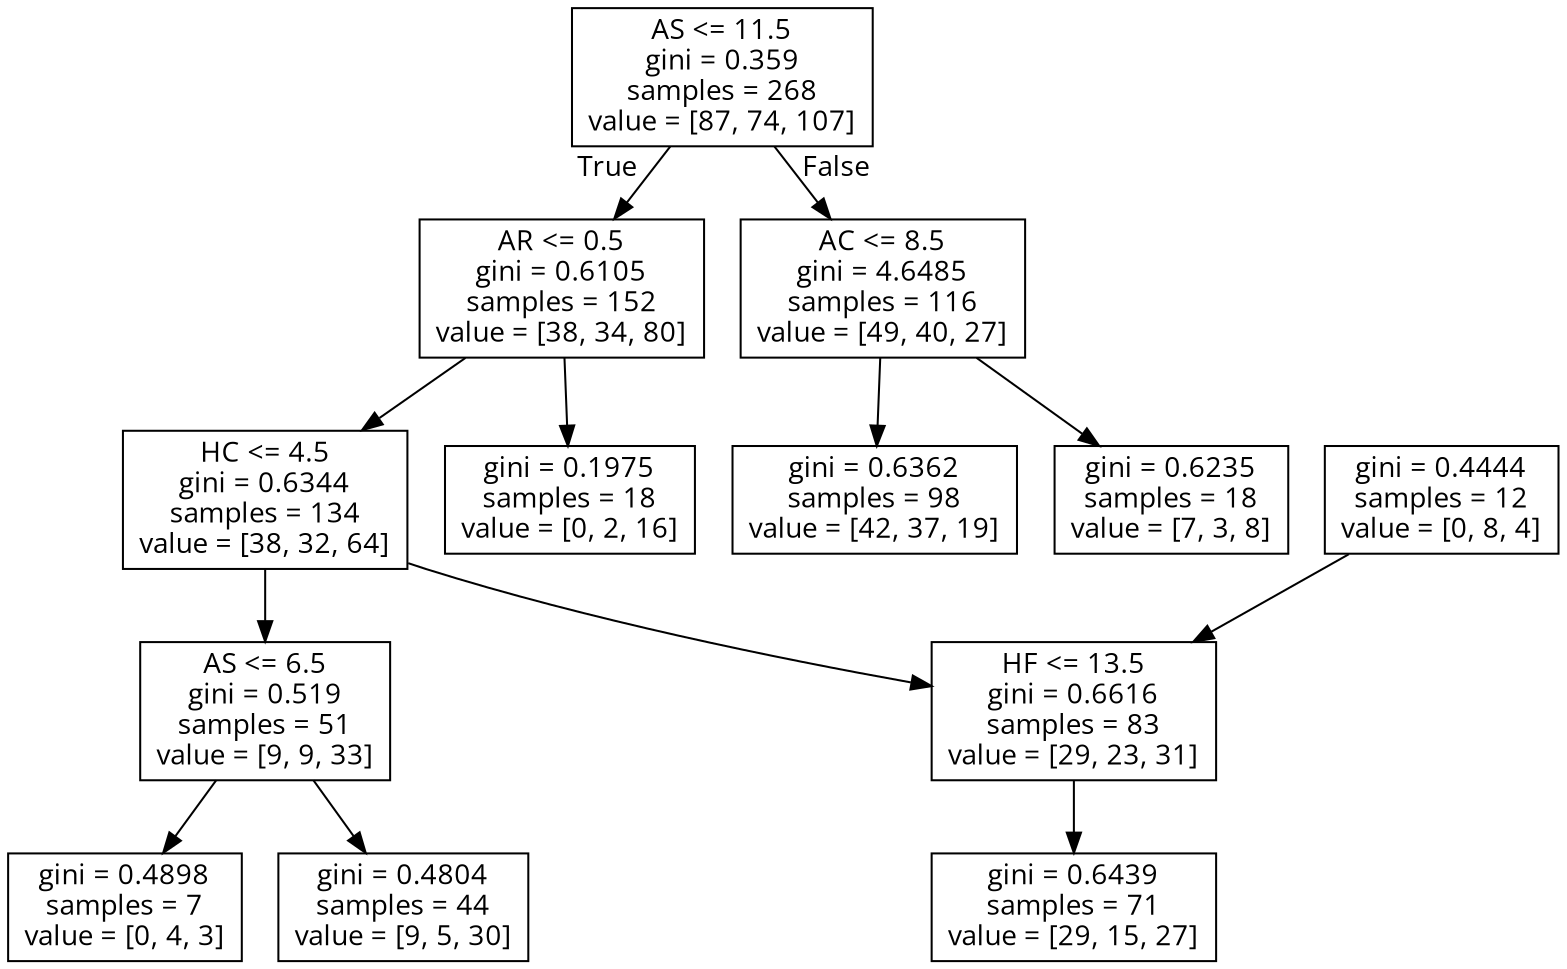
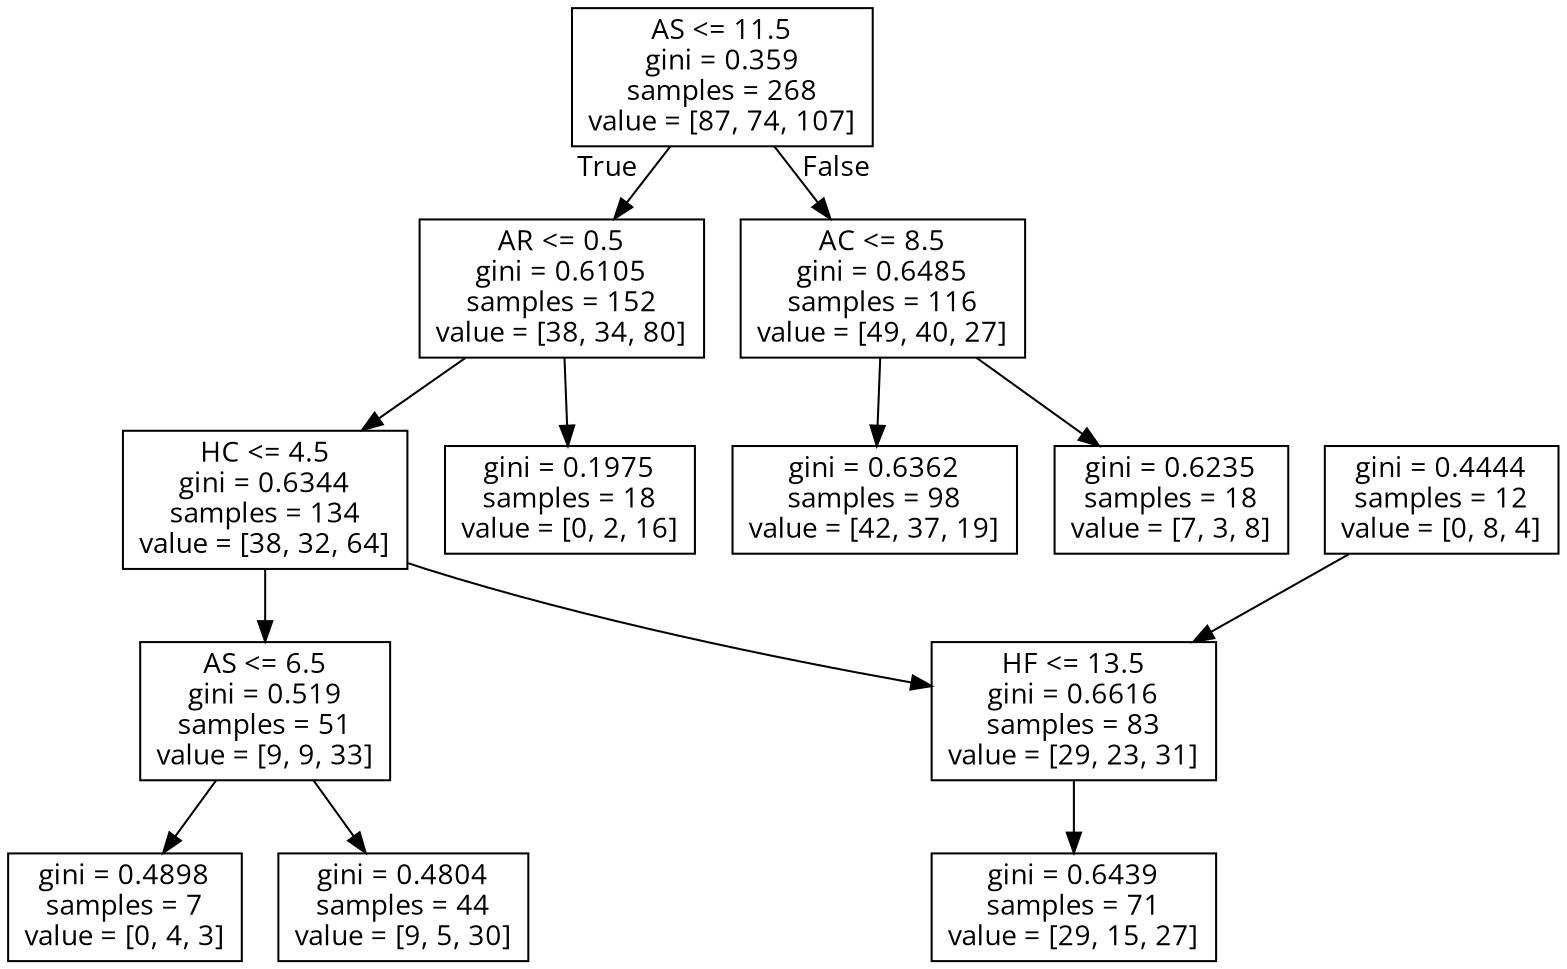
(883, 289) -> (883, 289)
